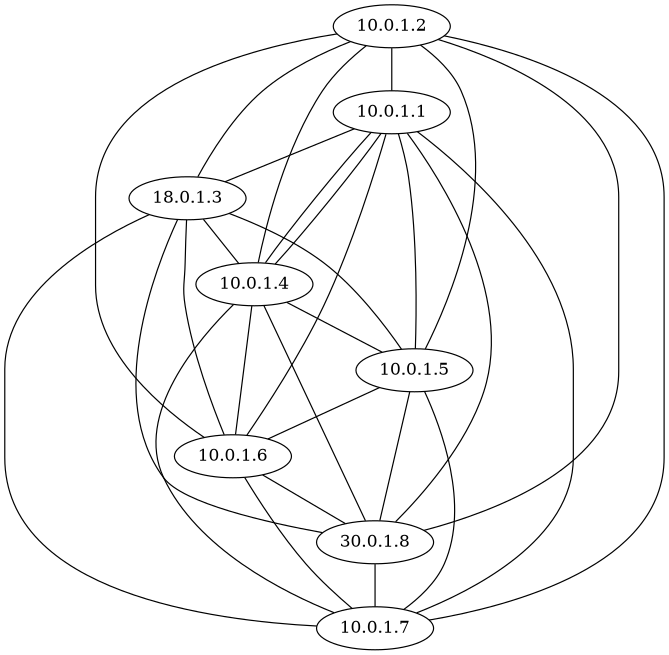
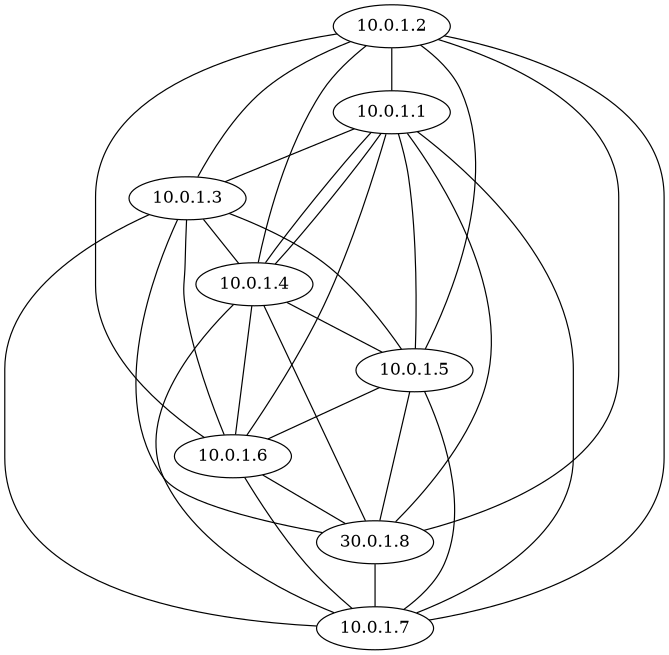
(188, 198) -> (188, 198)
